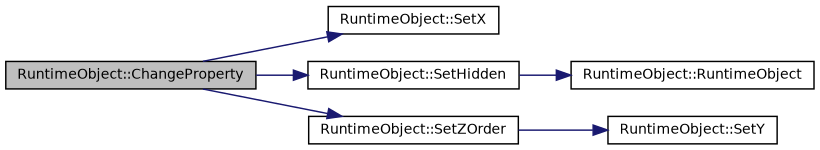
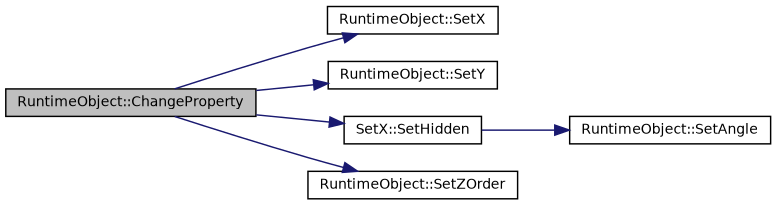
(414, 75) -> (413, 130)
(693, 75) -> (670, 130)
(556, 130) -> (285, 88)
